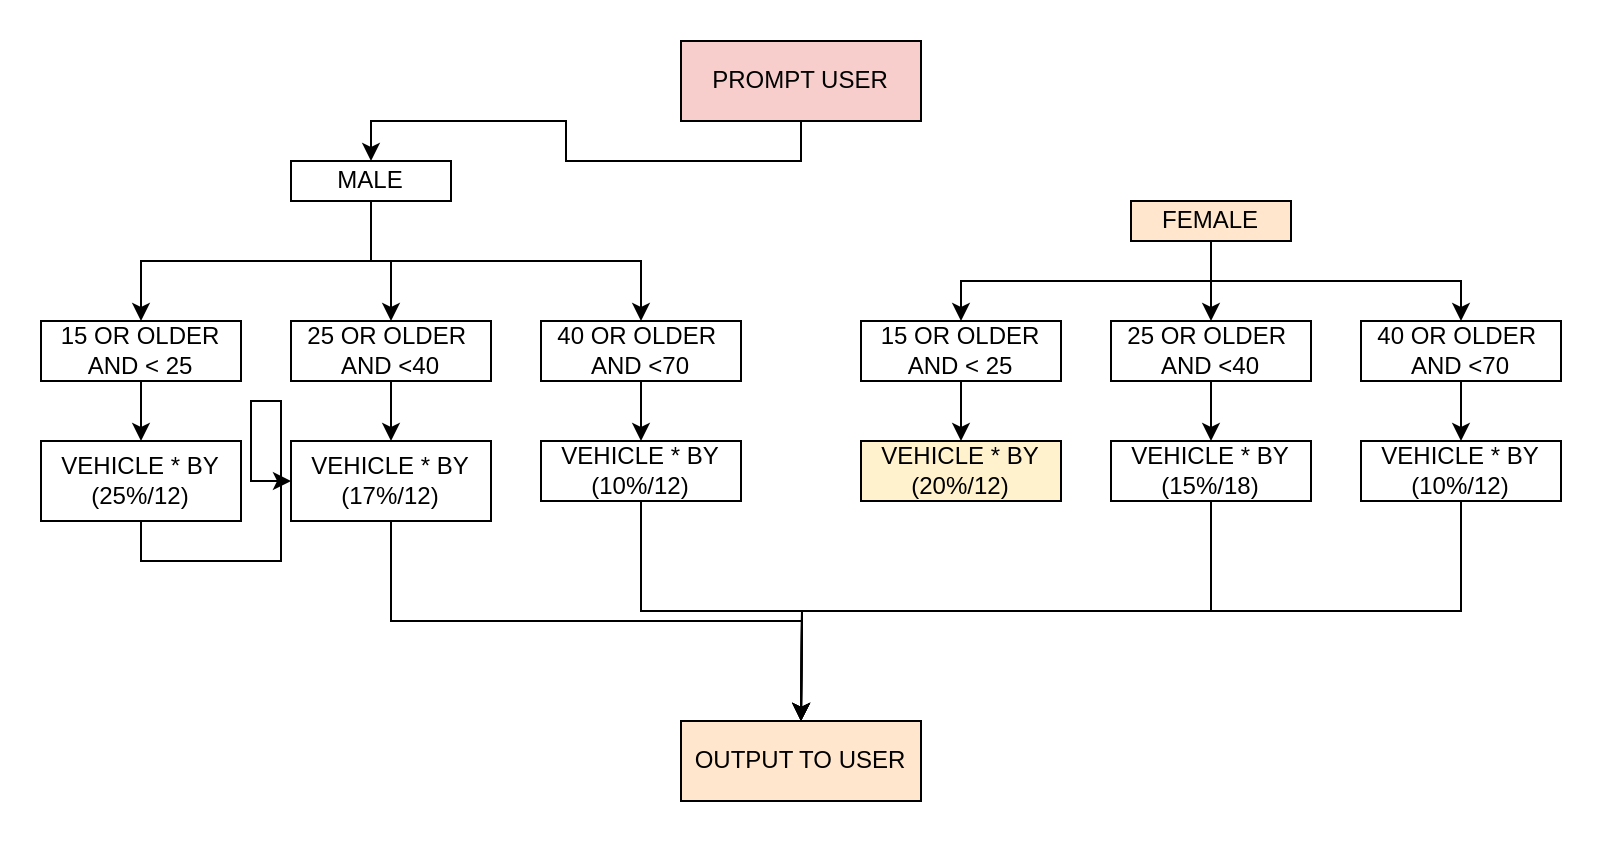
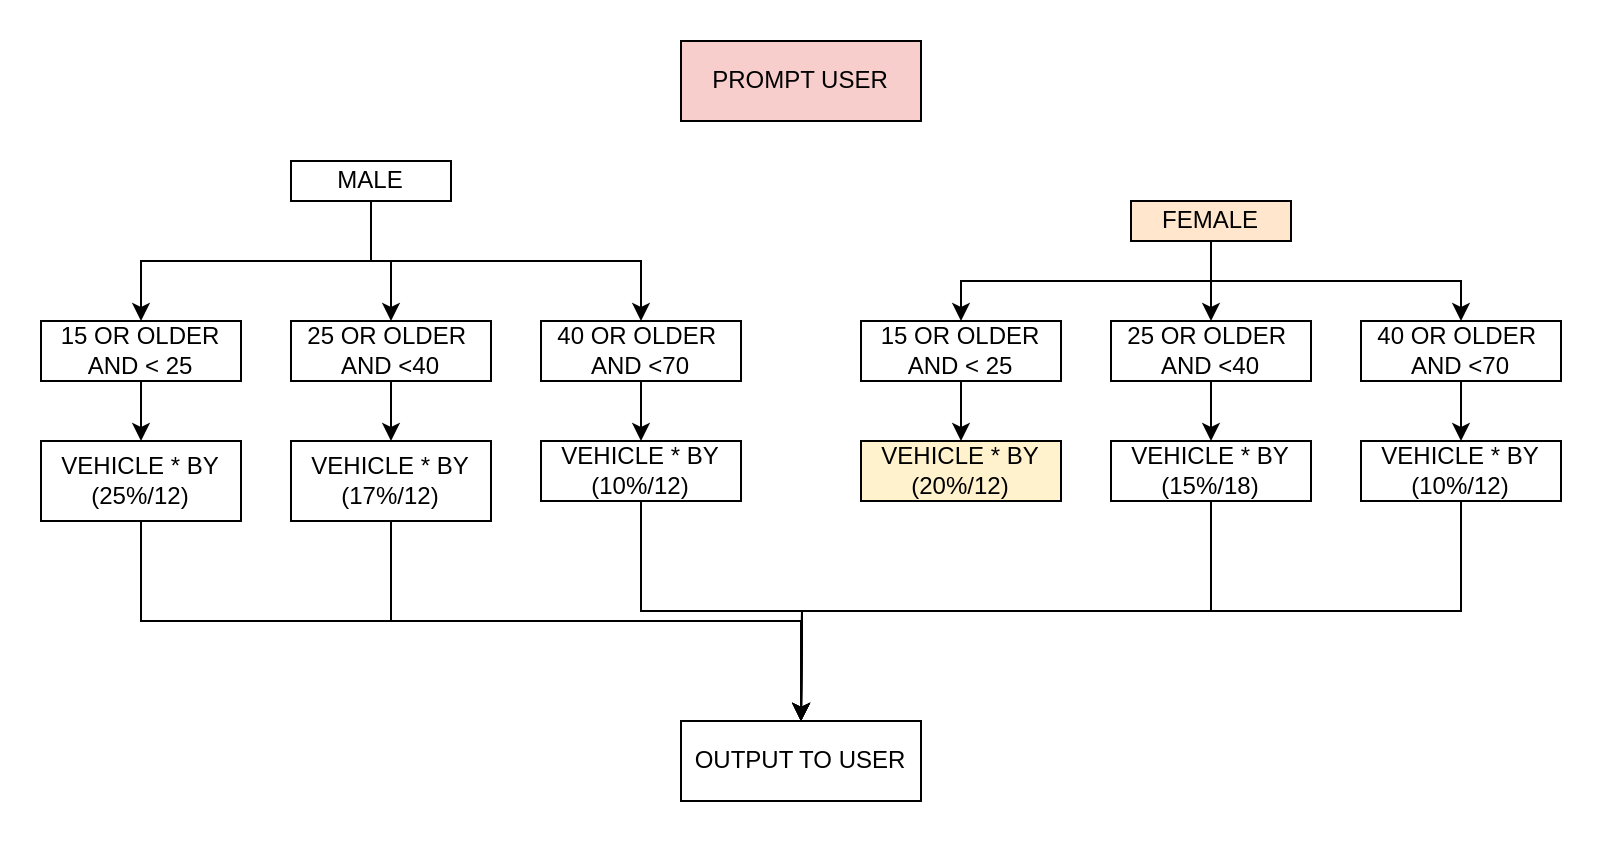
(573, 161) -> none
(281, 484) -> (233, 621)
(801, 761) -> (801, 761)
